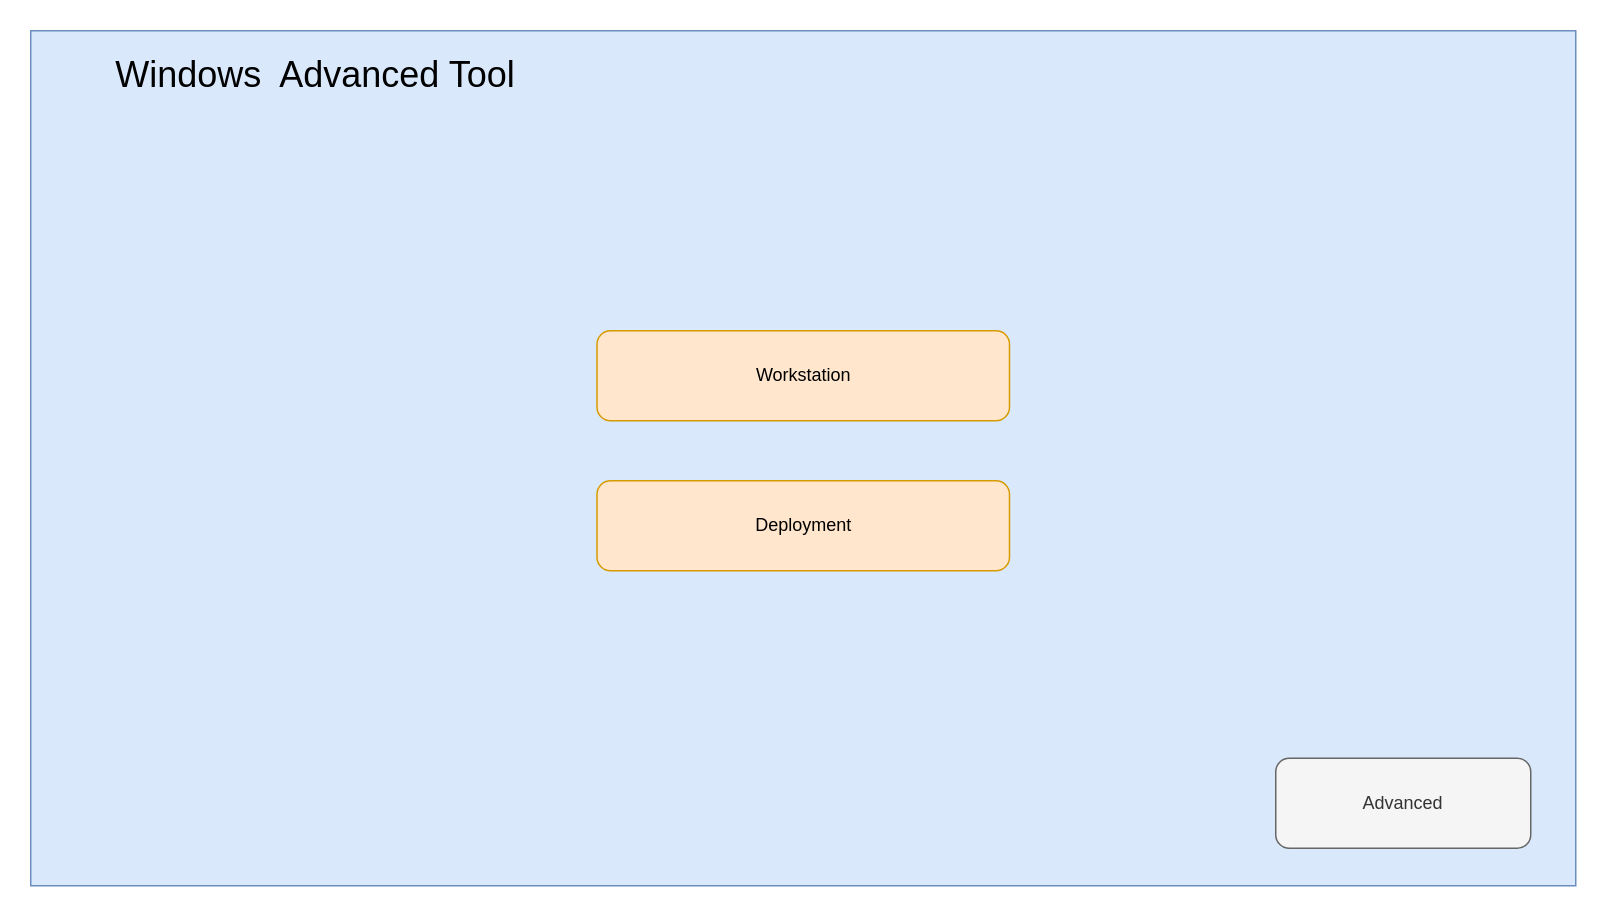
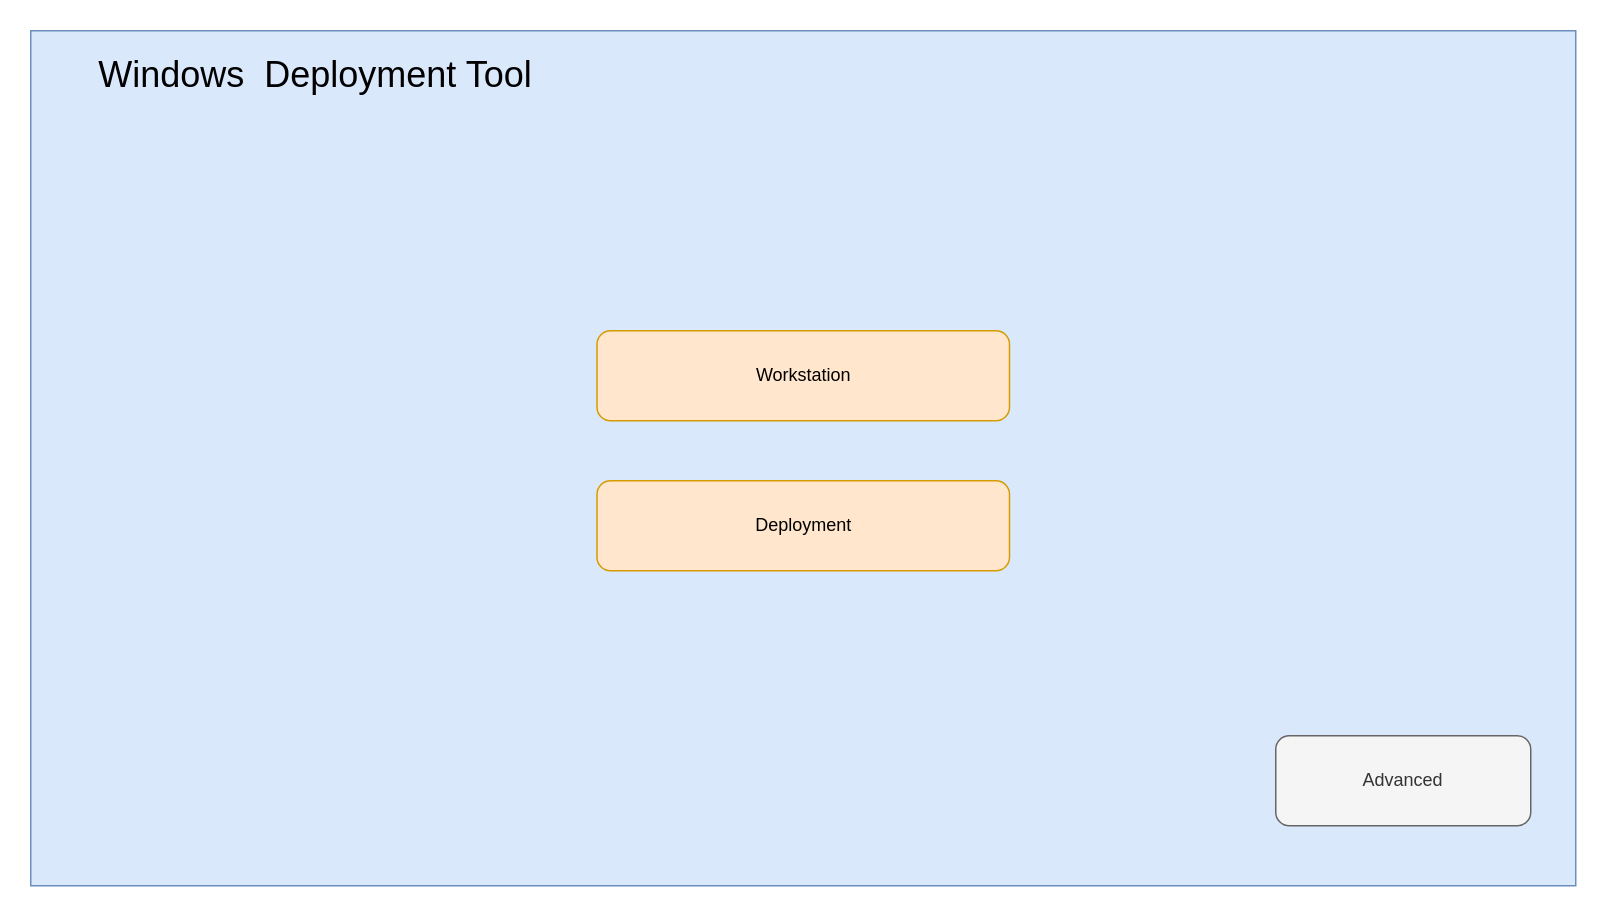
(316, 76) -> (316, 76)
(1403, 803) -> (1403, 781)
